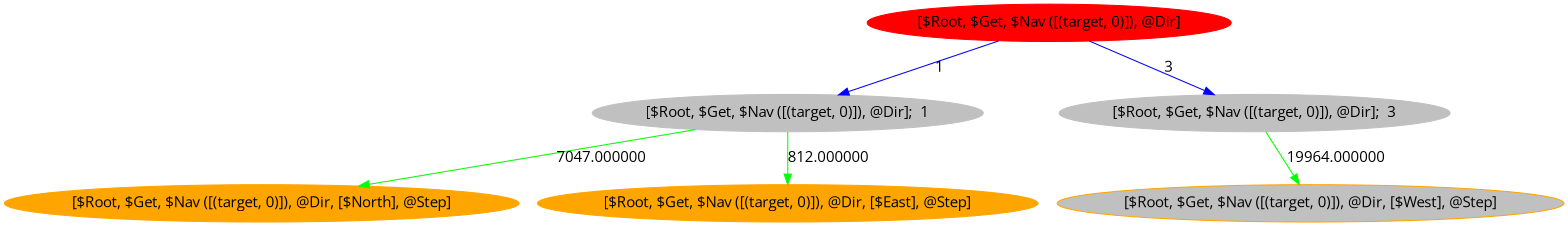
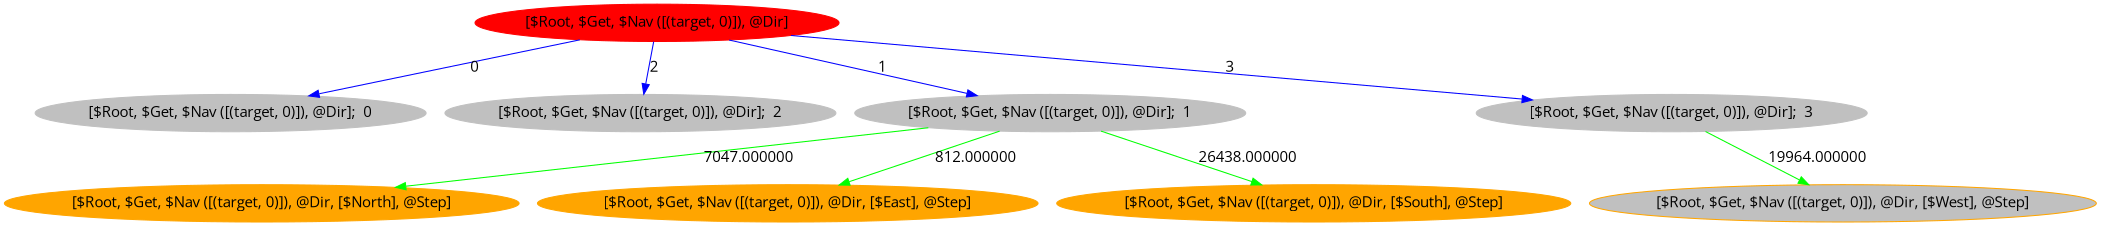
none -> (231, 113)
none -> (640, 113)
none -> (1314, 203)
